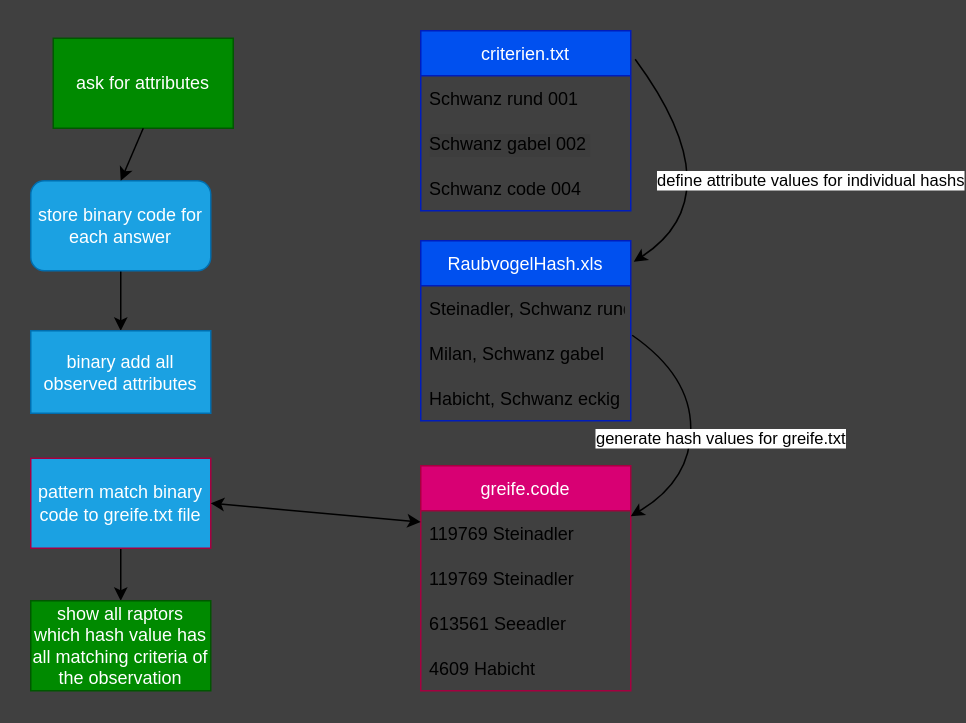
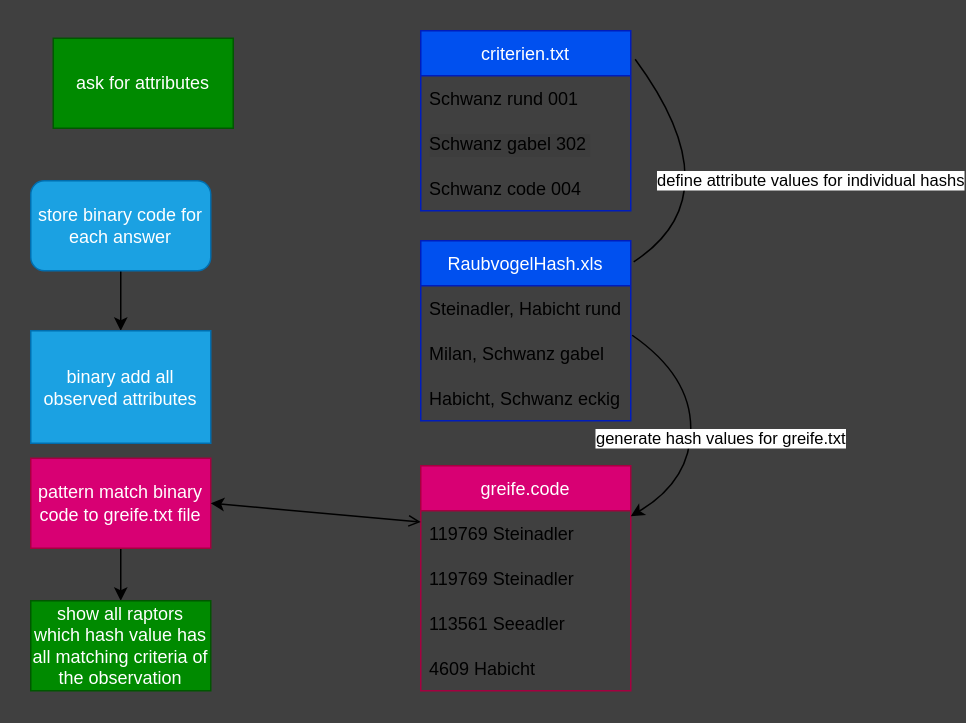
(510, 144) -> (510, 144)
(134, 150) -> none
(673, 227) -> (667, 231)
(538, 309) -> (536, 309)
(121, 372) -> (121, 387)
(121, 503) -> (121, 503)
(409, 521) -> (411, 521)
(500, 624) -> (500, 624)
